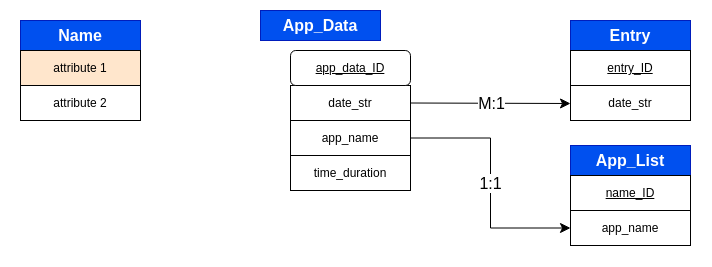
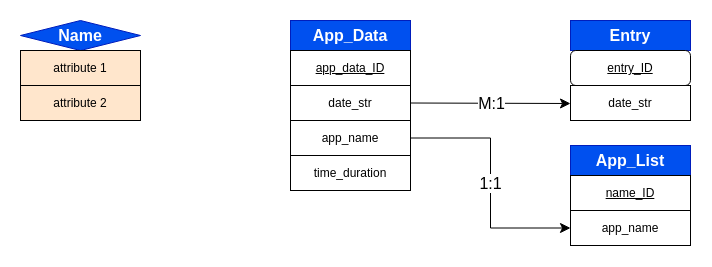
(321, 26) -> (351, 36)
(81, 36) -> (81, 36)
(351, 68) -> (351, 68)
(631, 68) -> (631, 68)
(81, 103) -> (81, 103)
